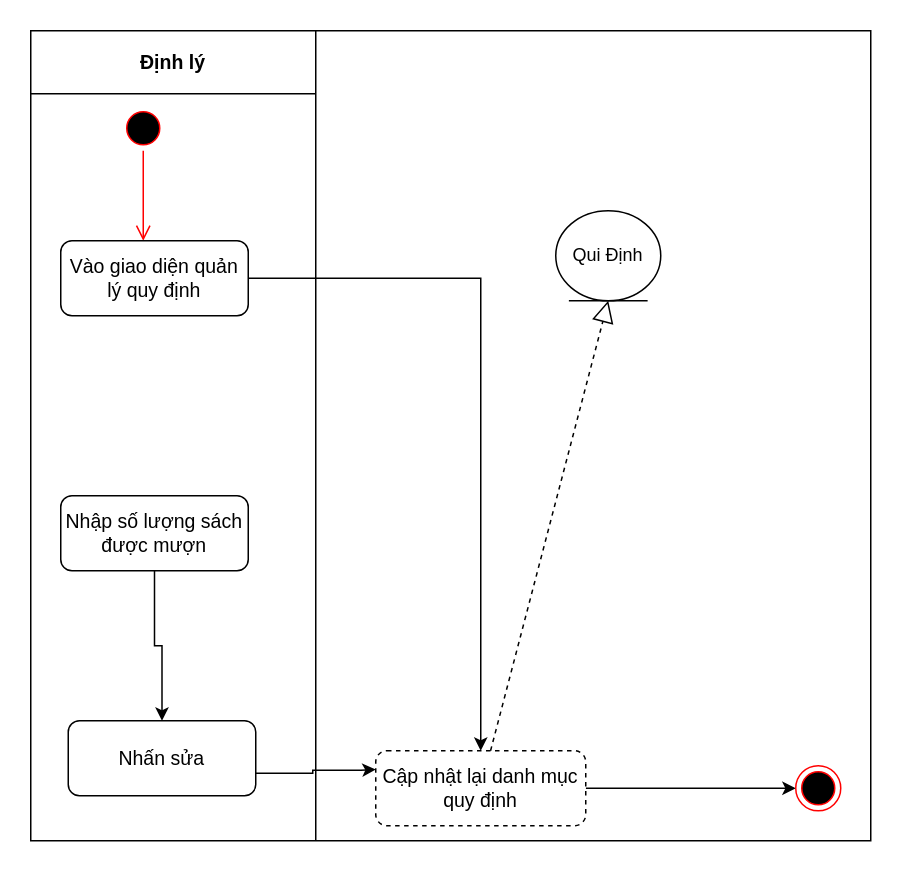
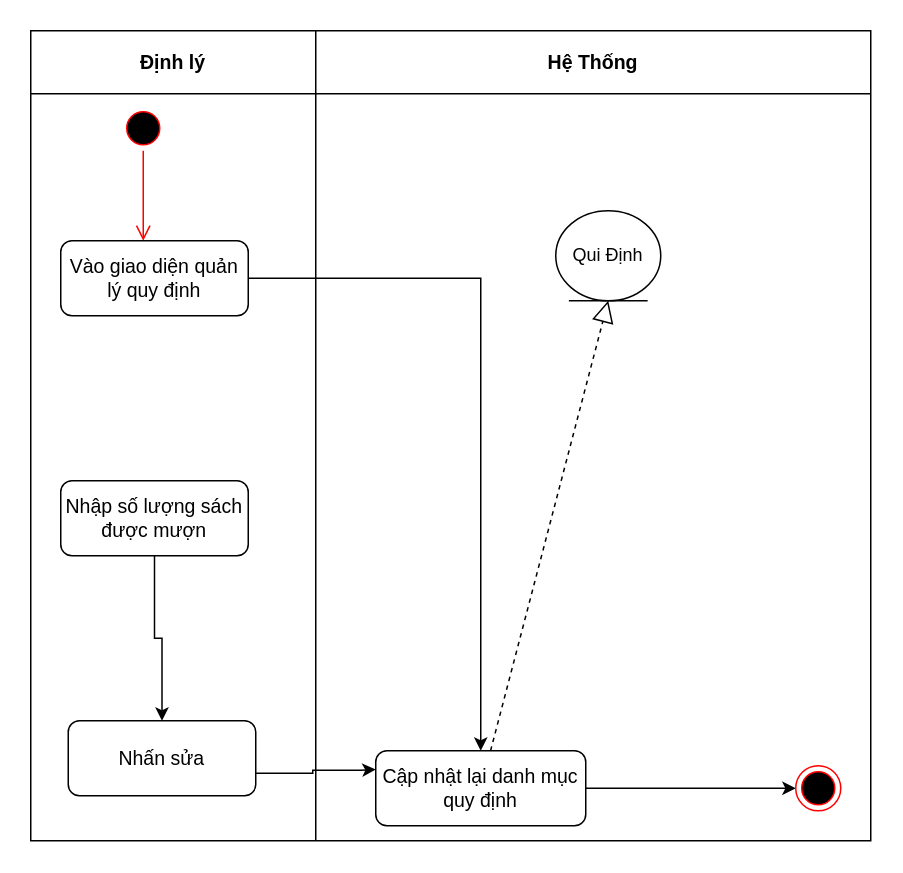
none -> (593, 62)
(155, 533) -> (155, 518)
(481, 788) -> (481, 788)
